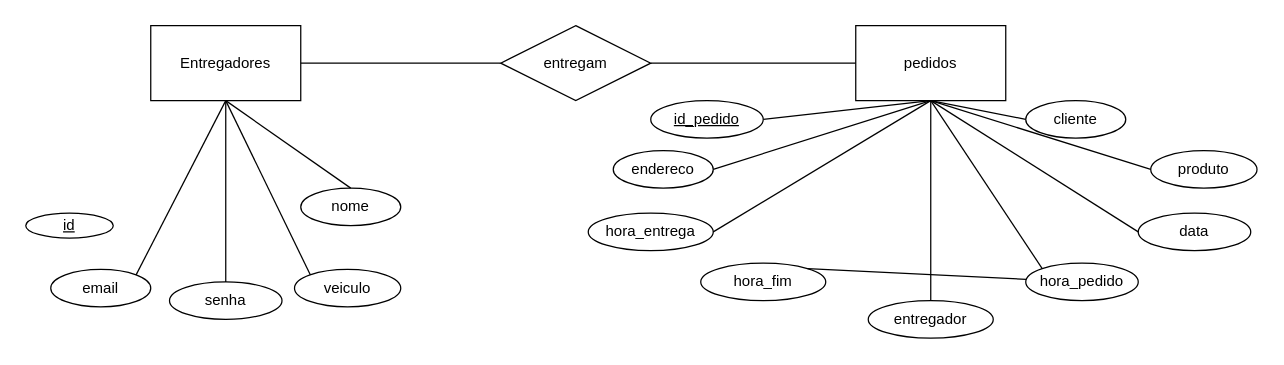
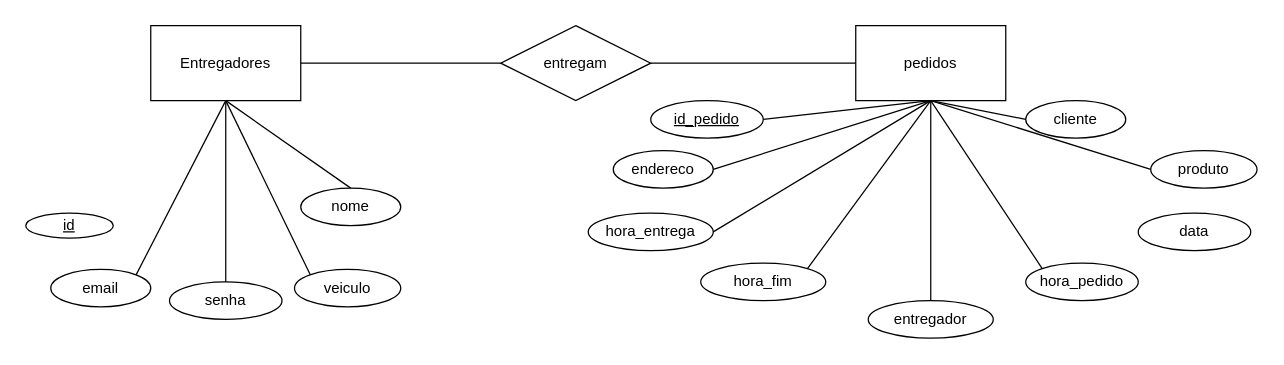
(1037, 168) -> none
(916, 274) -> (867, 187)
